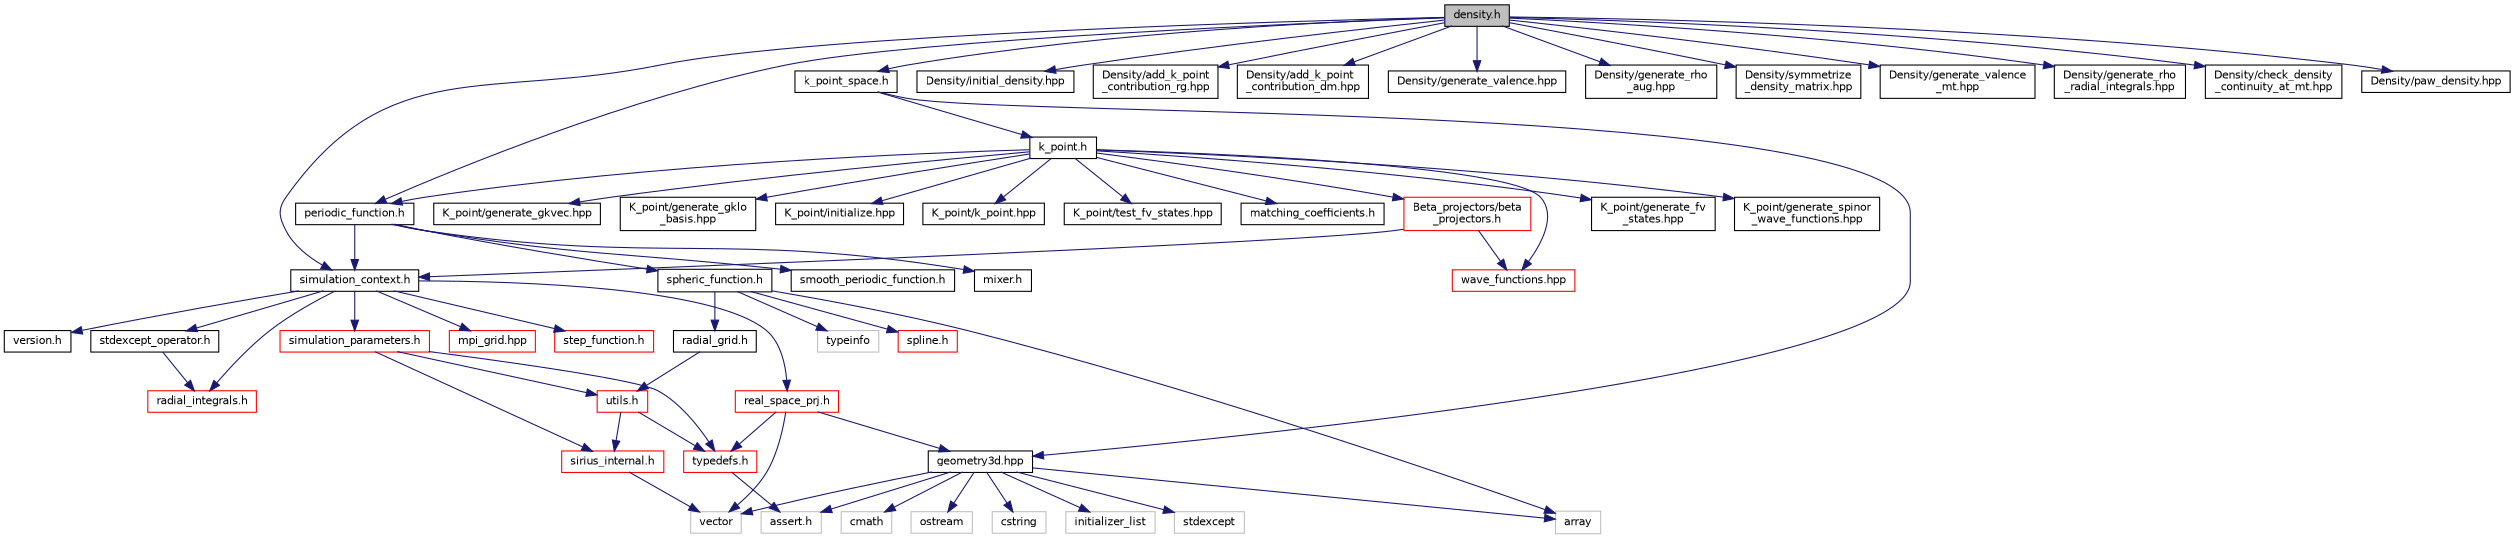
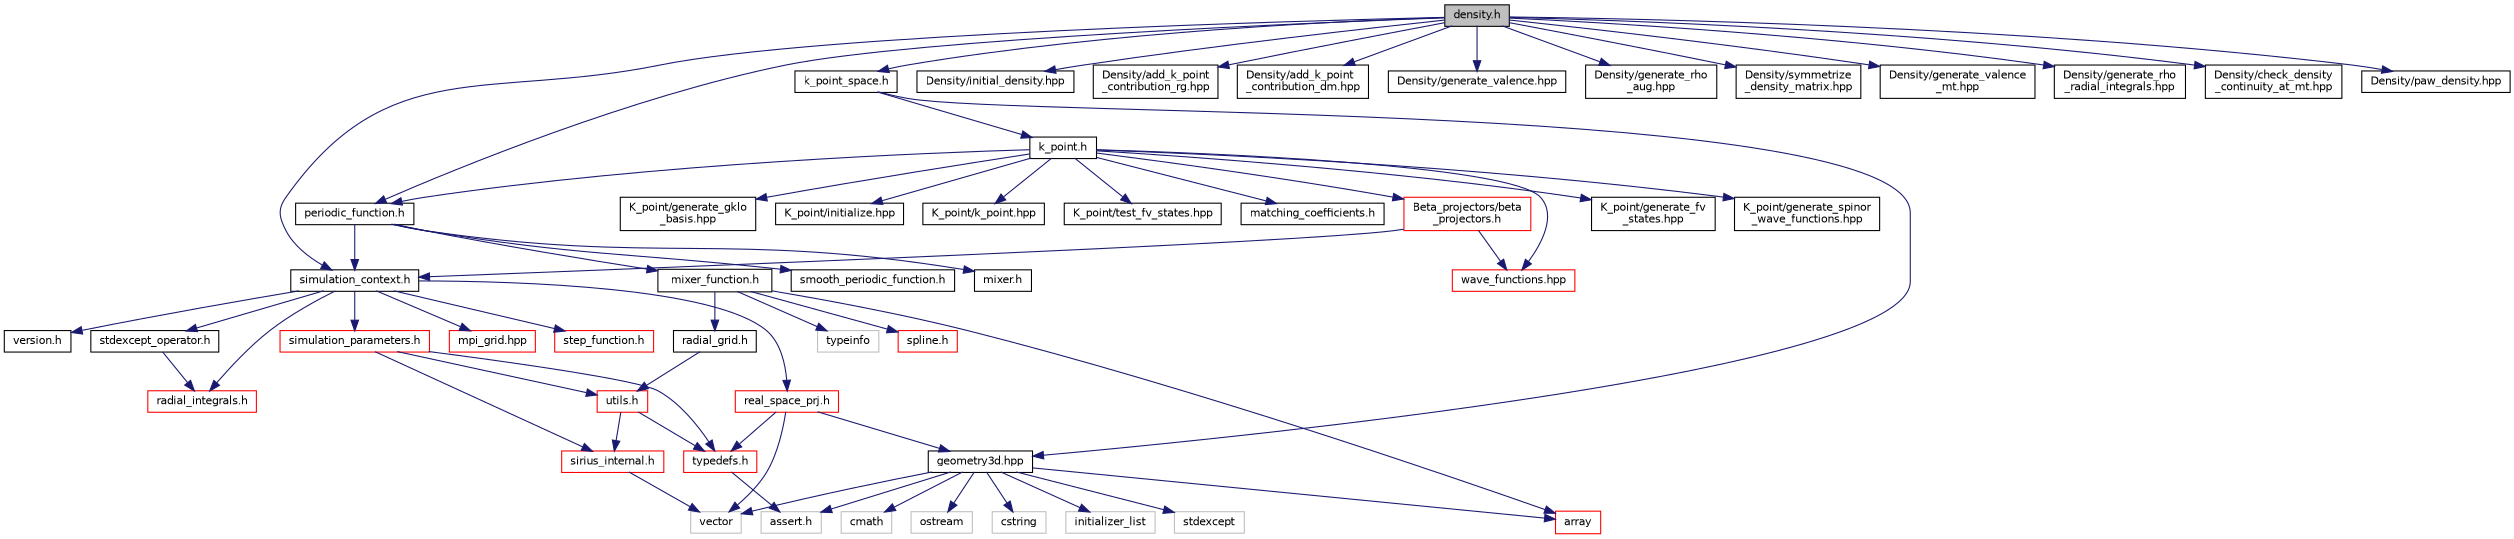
(517, 214) -> none
(715, 281) -> (715, 281)
(1578, 522) -> (1578, 522)
